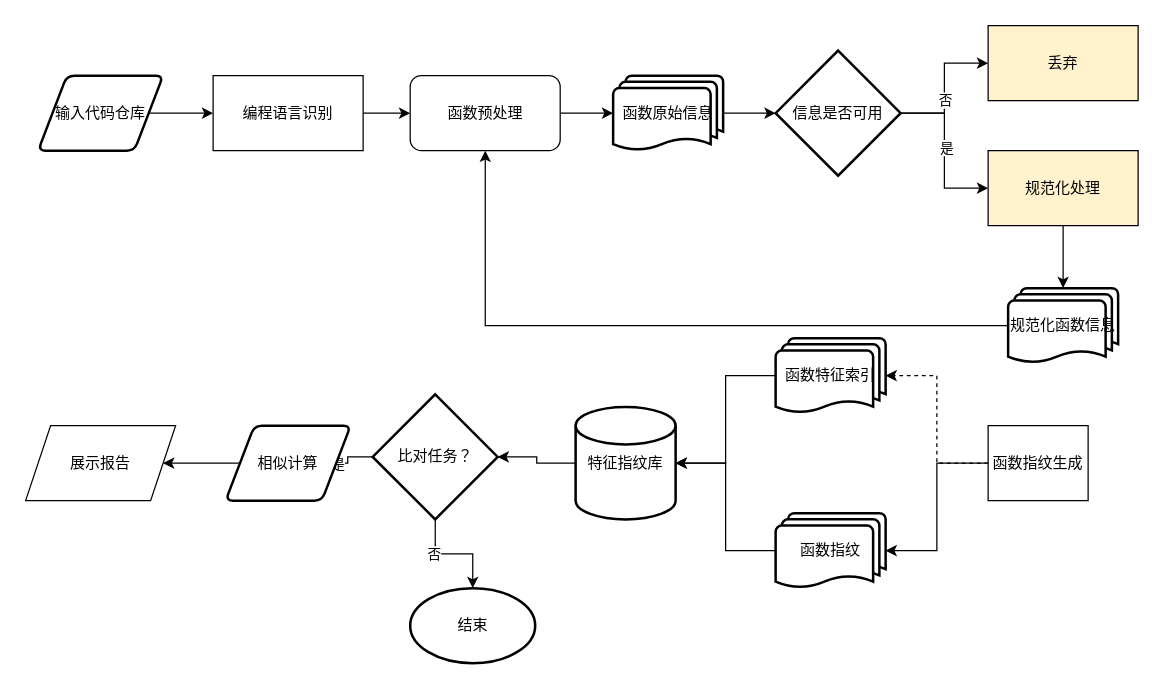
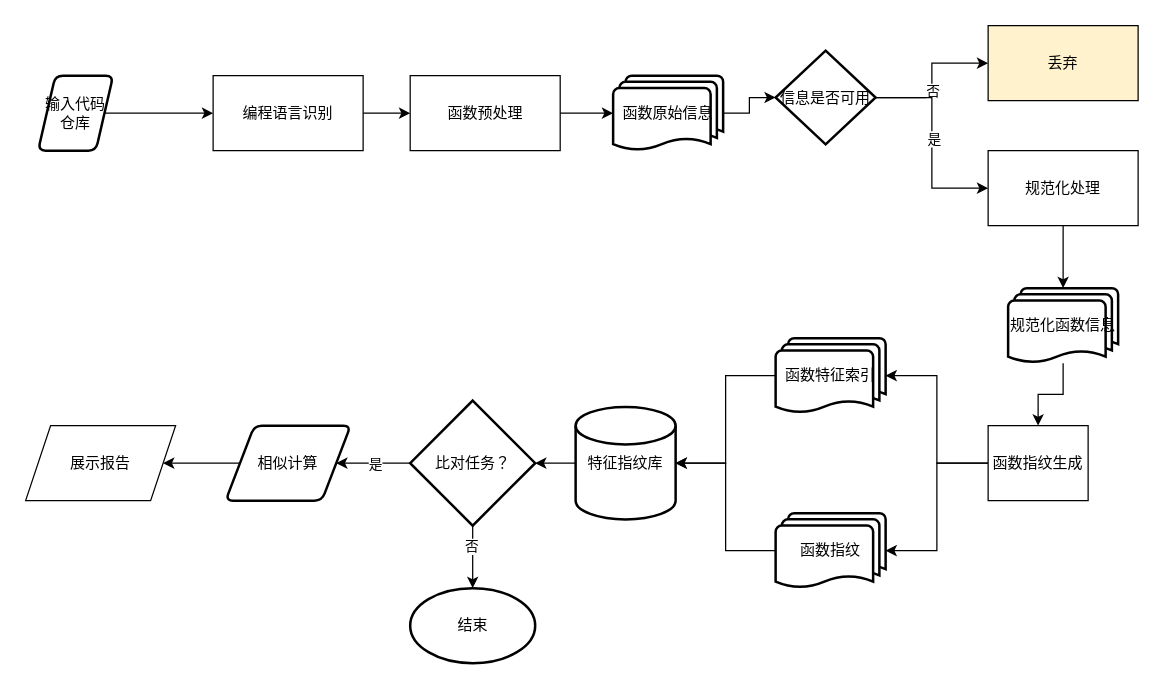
(101, 113) -> (76, 113)
(485, 113) -> (485, 113)
(838, 113) -> (826, 98)
(1063, 188) -> (1063, 188)
(664, 326) -> (1055, 394)
(937, 396) -> (937, 396)
(435, 457) -> (473, 463)
